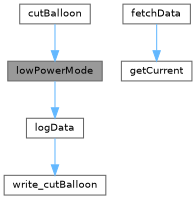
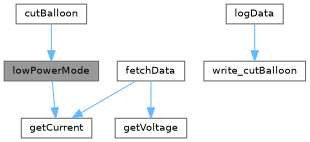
(55, 94) -> (53, 94)
none -> (151, 128)
